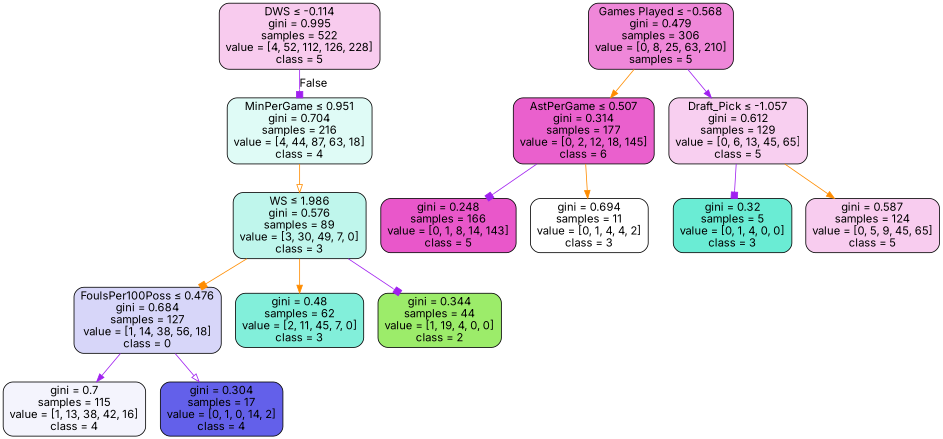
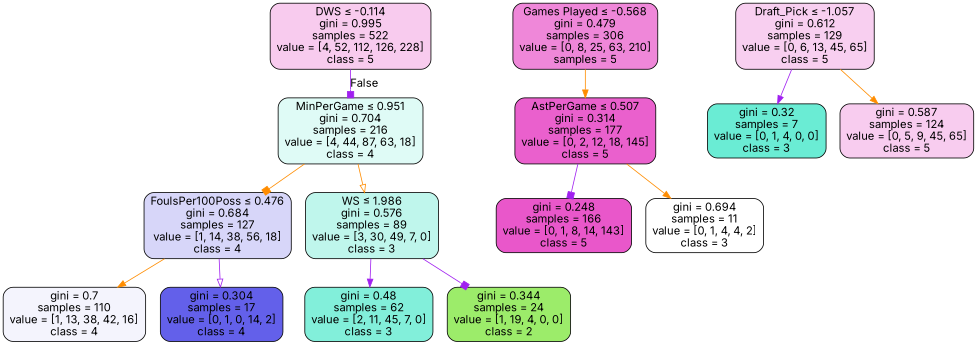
(697, 81) -> none
(584, 154) -> (585, 154)
(735, 177) -> (786, 83)
(733, 219) -> (767, 125)
(227, 271) -> (287, 176)
(300, 272) -> (370, 269)
(440, 314) -> (509, 308)
(148, 344) -> (218, 249)
(111, 365) -> (145, 271)
(74, 403) -> (74, 308)
